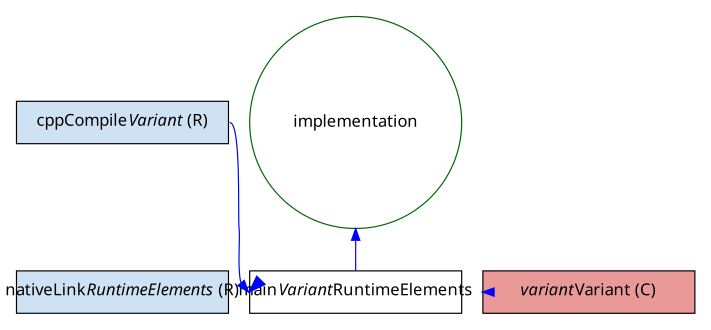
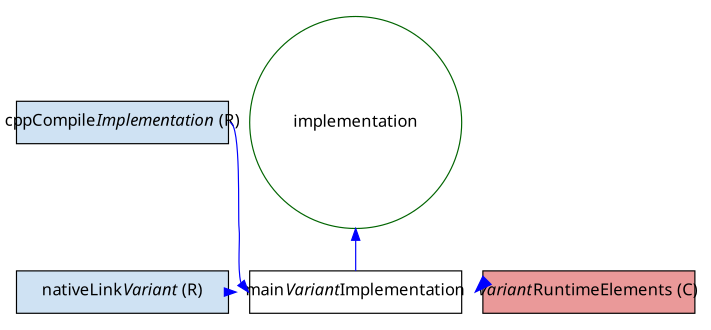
(155, 121) -> (155, 121)
(150, 290) -> (150, 290)
(403, 290) -> (403, 290)
(616, 290) -> (616, 290)
